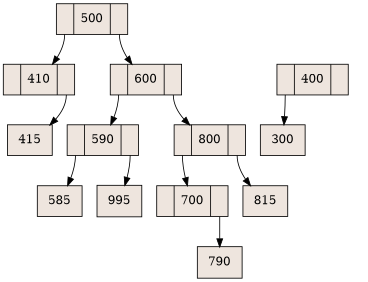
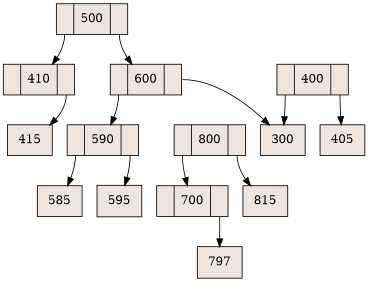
(176, 108) -> (226, 92)
none -> (342, 140)
(119, 201) -> (119, 201)
(220, 262) -> (220, 262)
